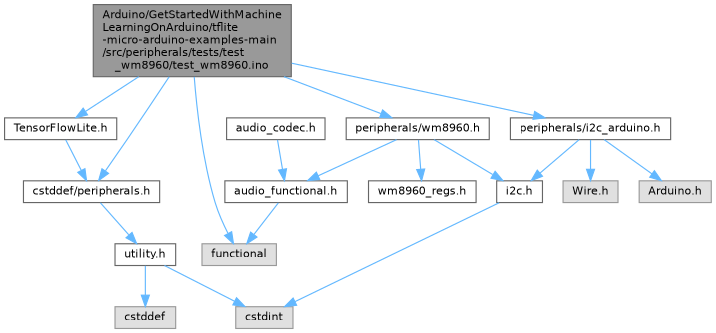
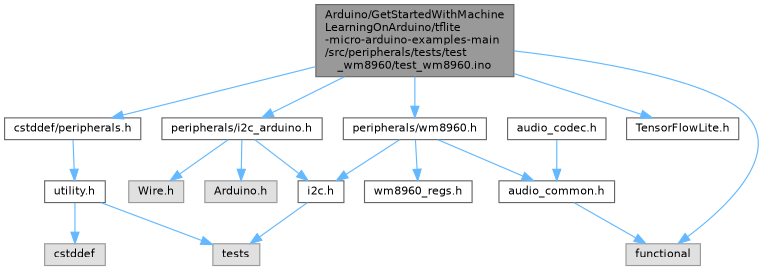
(73, 155) -> none
(286, 192) -> (557, 192)
(264, 318) -> (236, 255)
